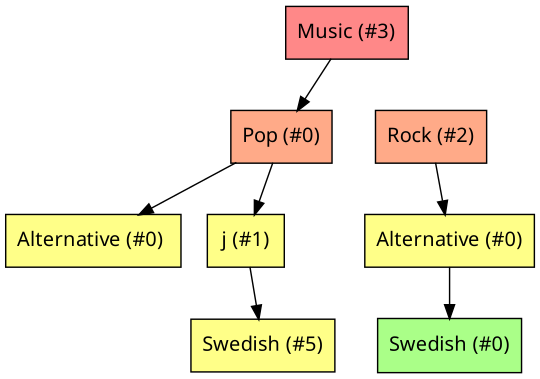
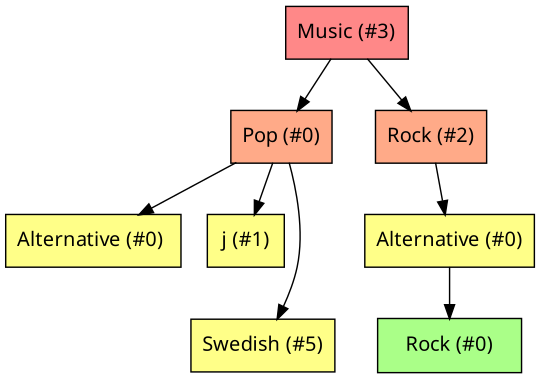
none -> (385, 79)
(253, 286) -> (300, 235)
(450, 346) -> (450, 346)
